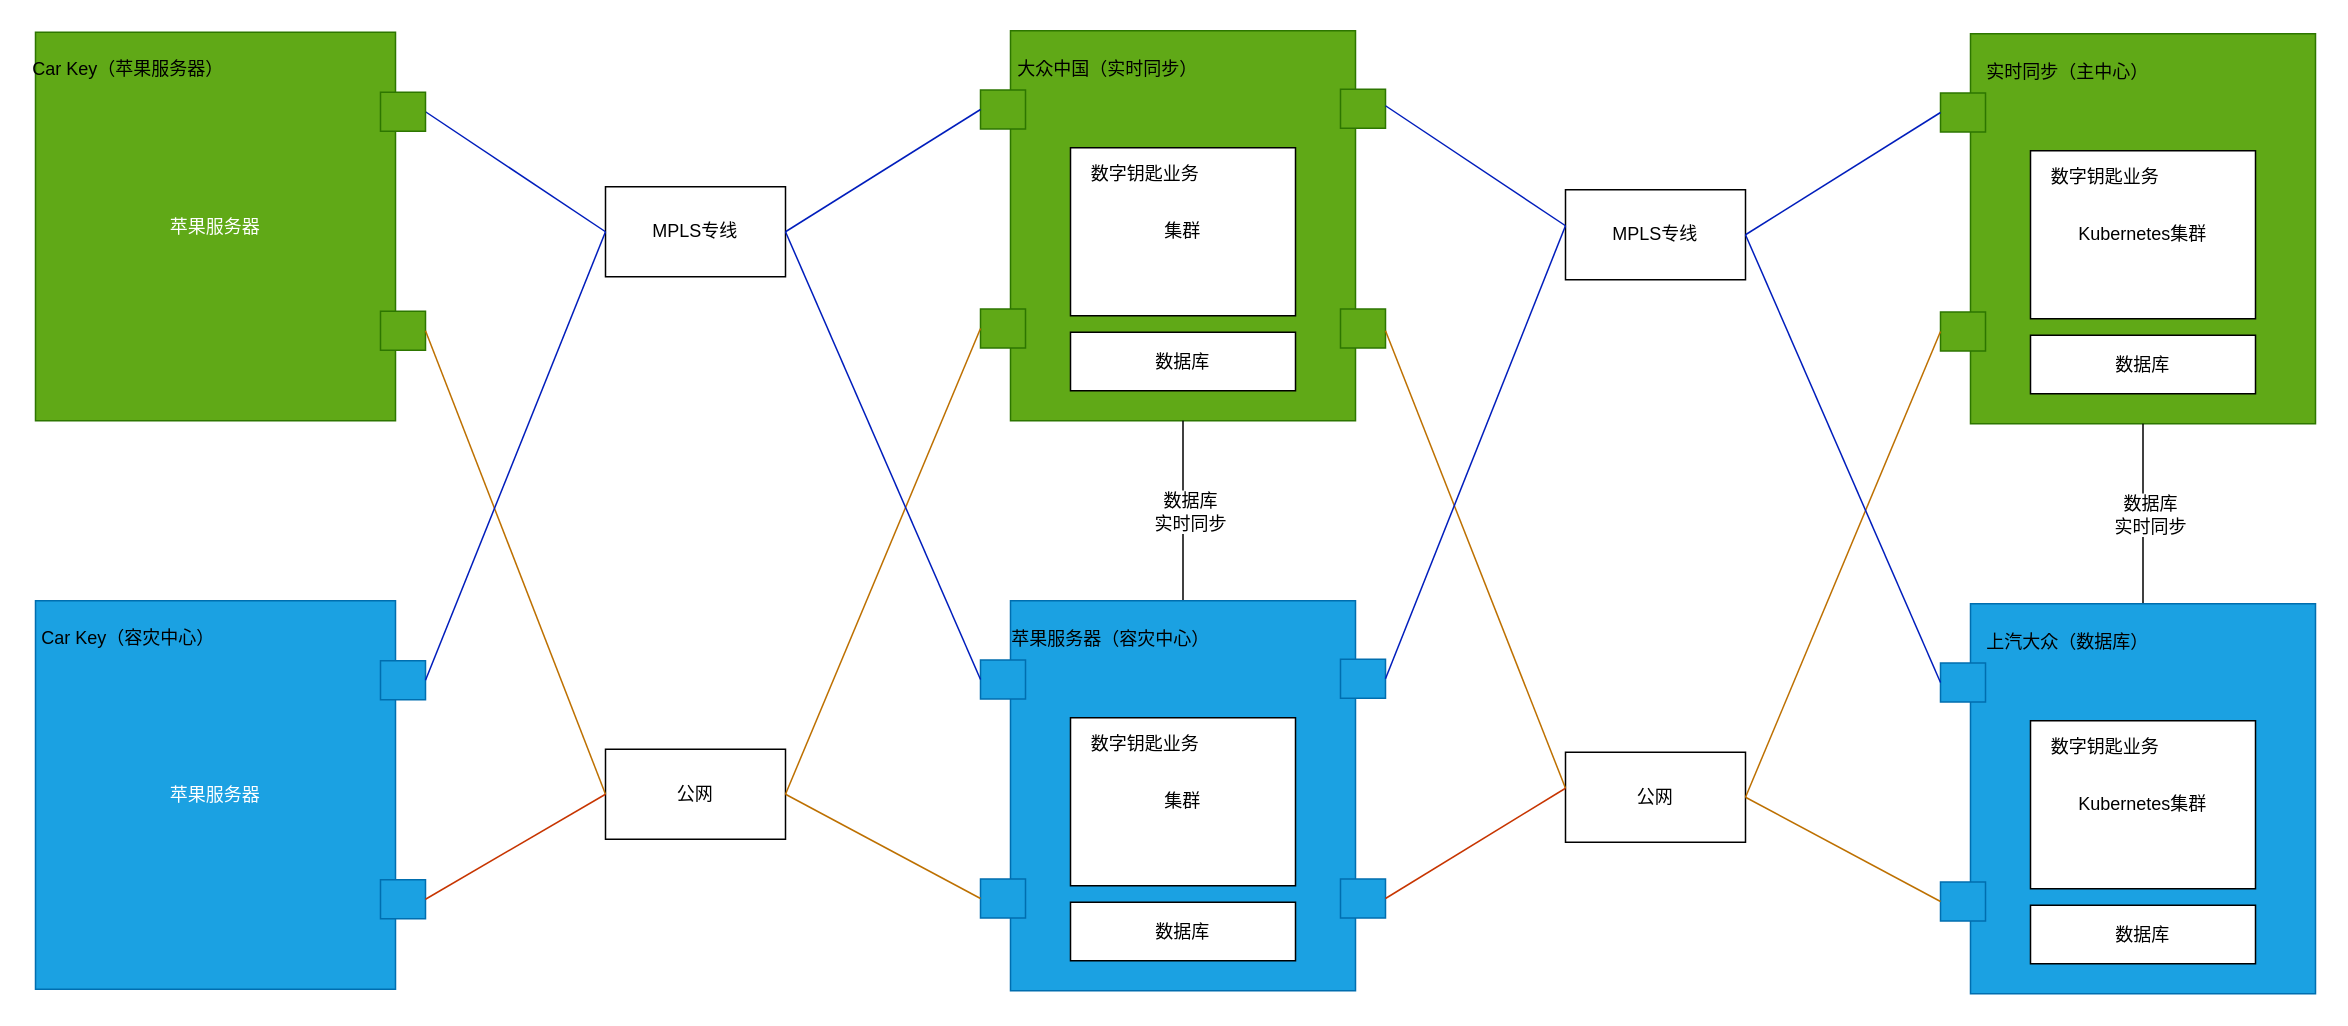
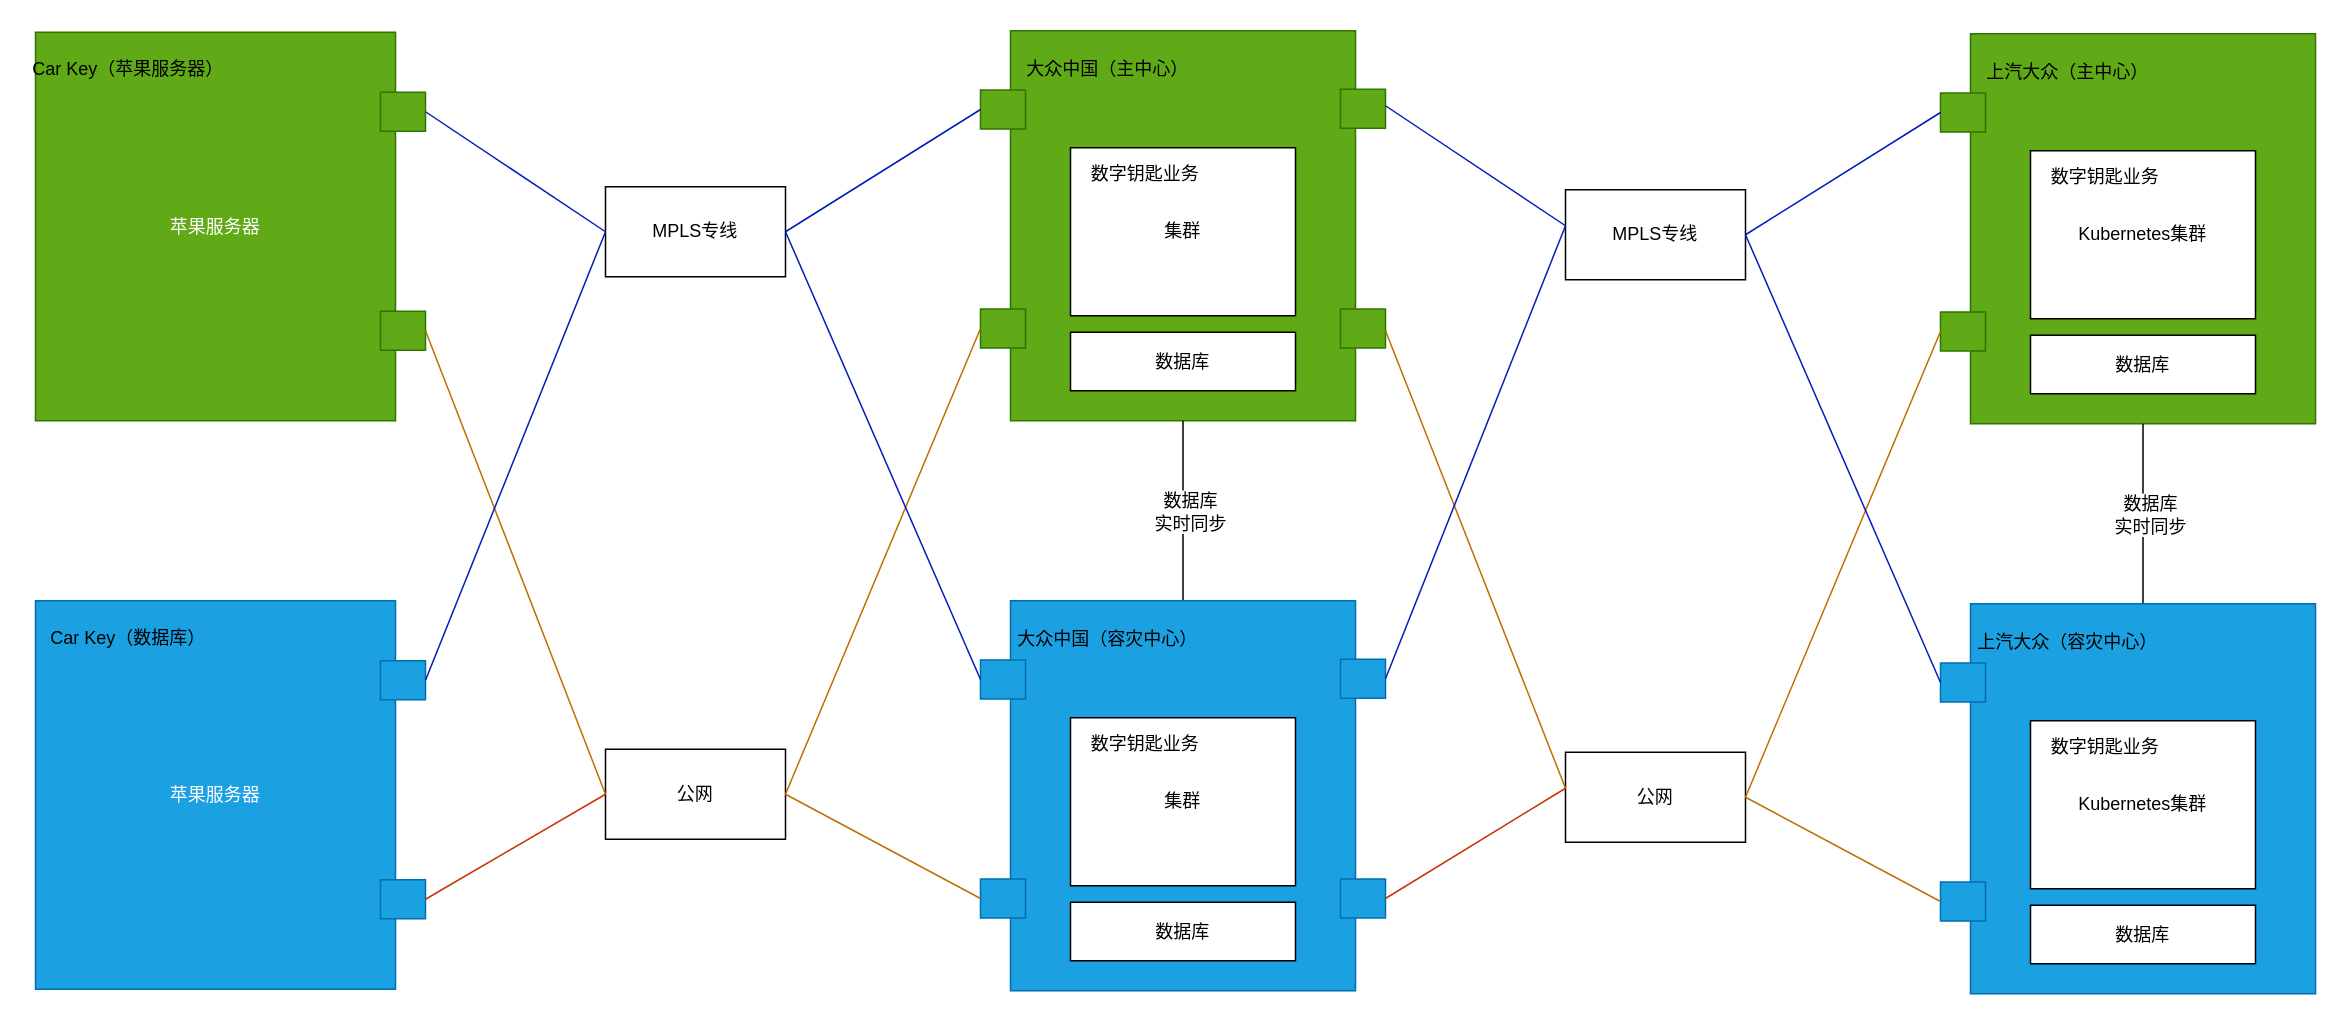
(1108, 67) -> (1108, 67)
(2068, 70) -> (2068, 70)
(128, 635) -> (128, 635)
(1108, 637) -> (1108, 637)
(2068, 640) -> (2068, 640)
